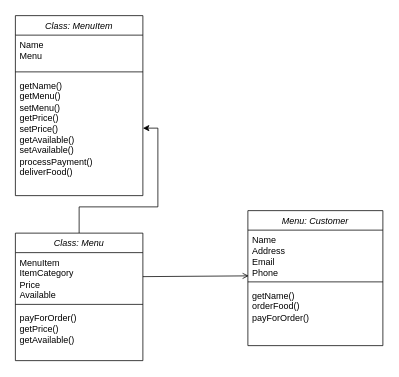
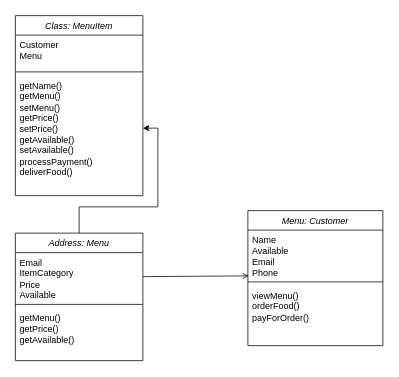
(30, 51) -> (40, 51)
(79, 244) -> (79, 244)
(270, 257) -> (272, 257)
(50, 279) -> (50, 279)
(285, 307) -> (285, 307)
(53, 329) -> (52, 329)
